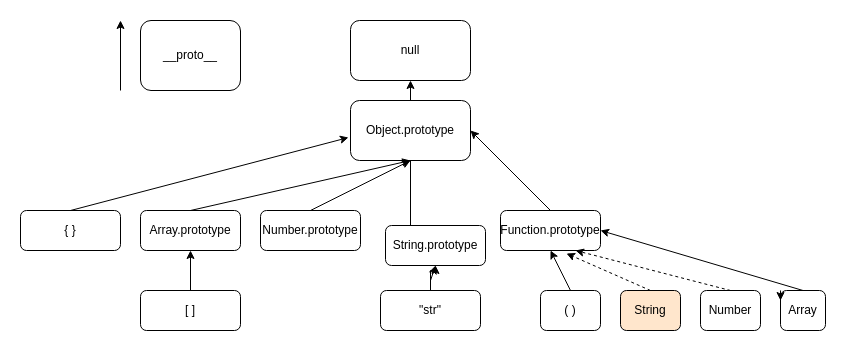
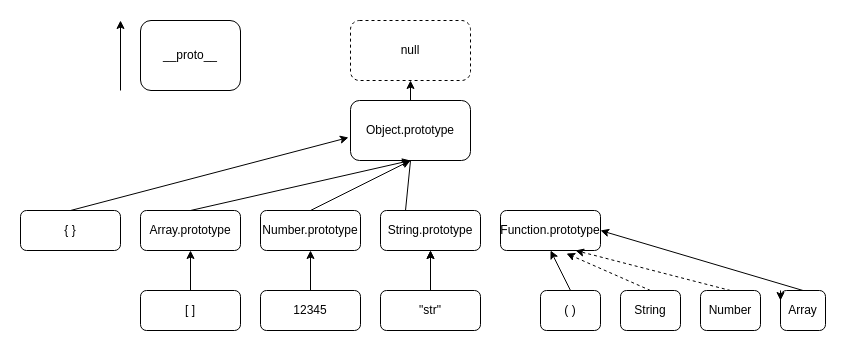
(411, 51) -> (411, 51)
(513, 173) -> none
(436, 246) -> (431, 231)
none -> (311, 274)
none -> (311, 311)
(651, 311) -> (651, 311)
